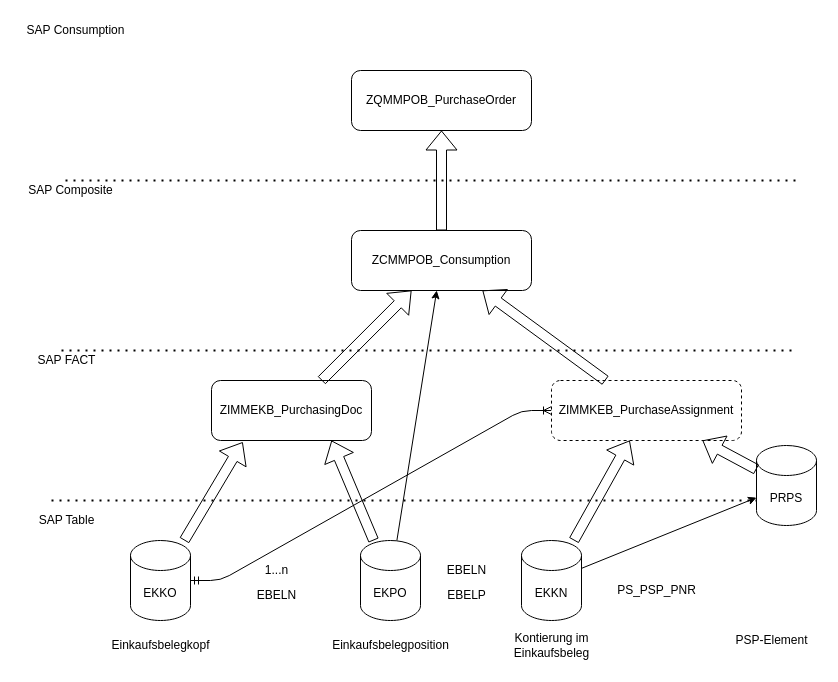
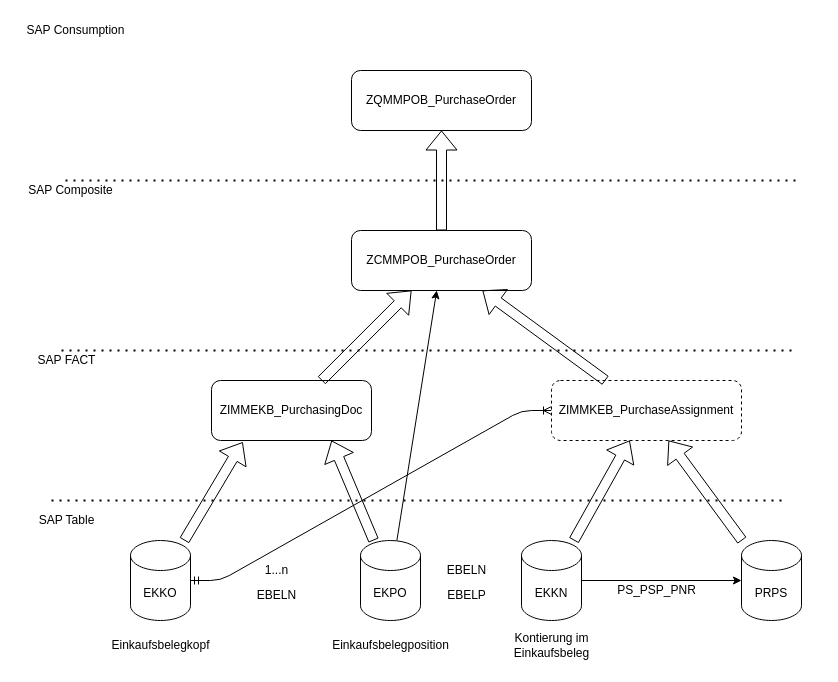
(442, 261) -> (442, 261)
(787, 486) -> (772, 581)
(772, 641) -> none
